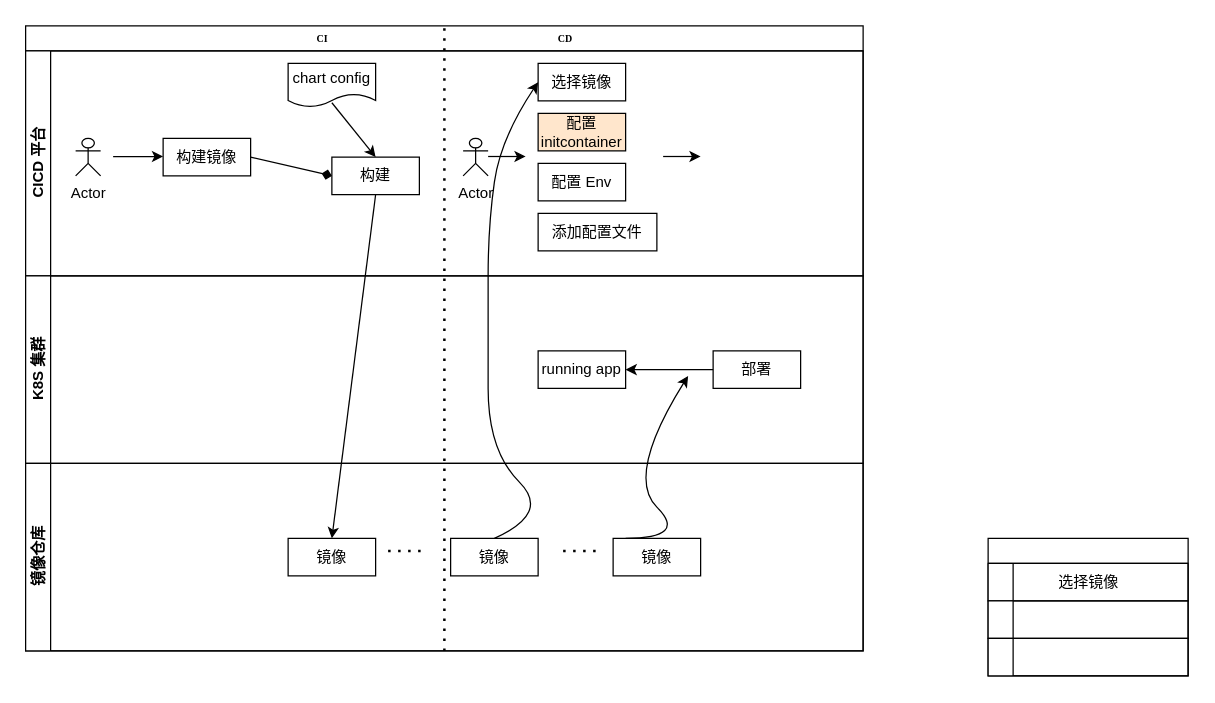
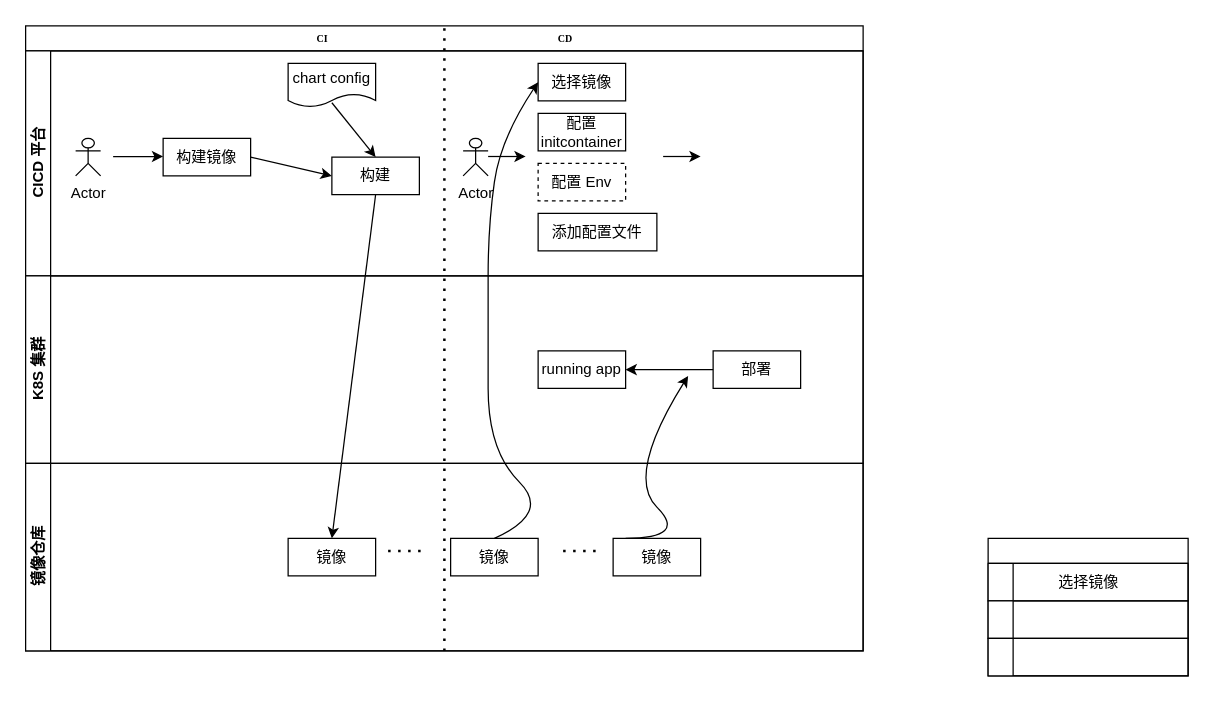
(582, 132) -> (582, 132)
(321, 173) -> (322, 173)
(582, 182) -> (582, 182)
